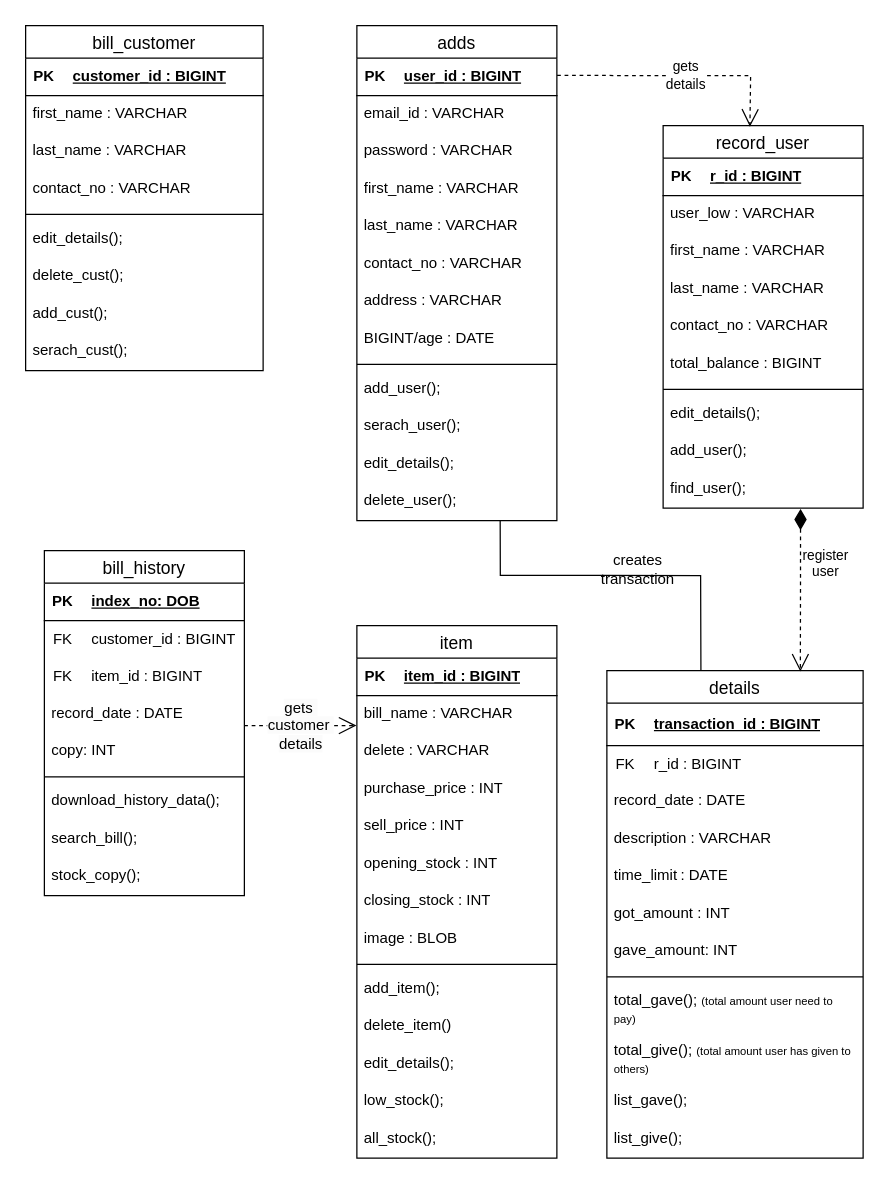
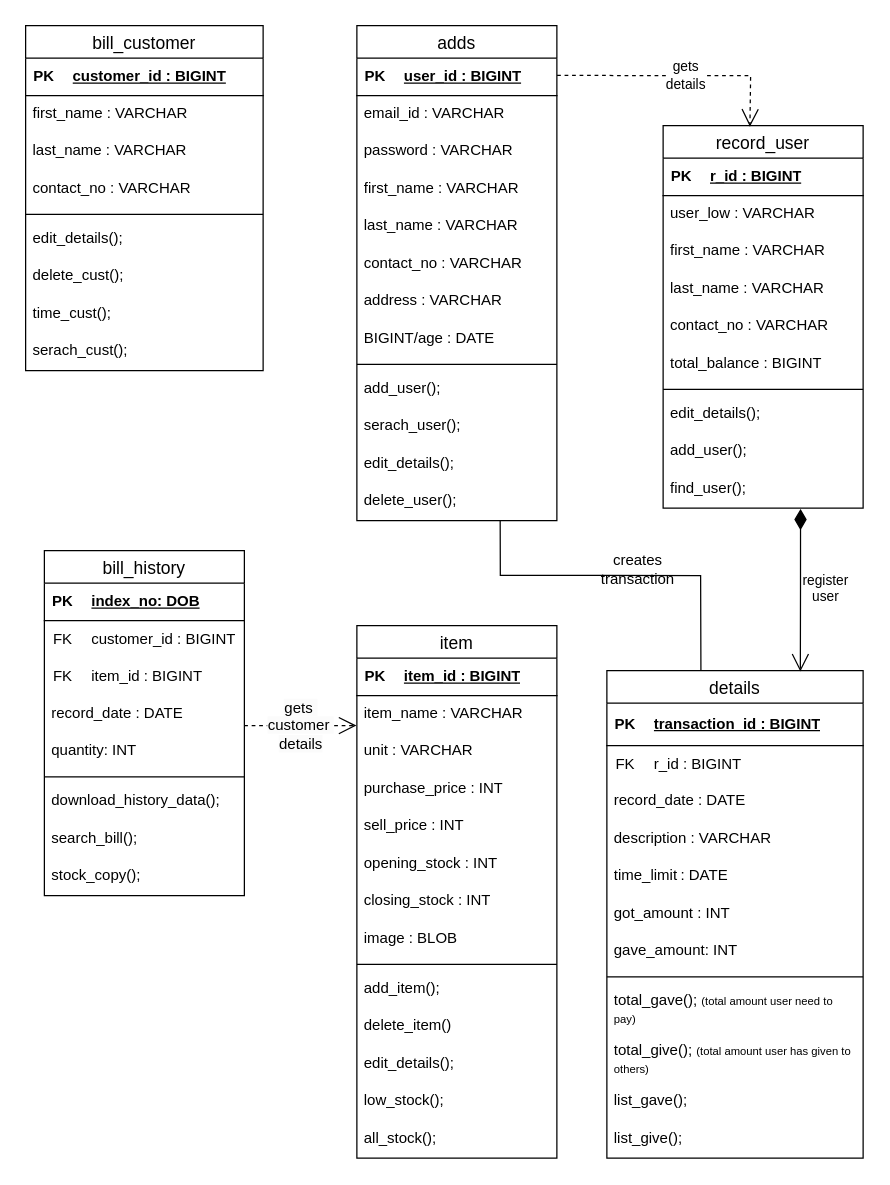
(77, 313) -> (80, 313)
(826, 563) -> (826, 588)
(800, 597) -> (800, 597)
(432, 713) -> (436, 713)
(86, 751) -> (101, 751)
(424, 751) -> (415, 751)
